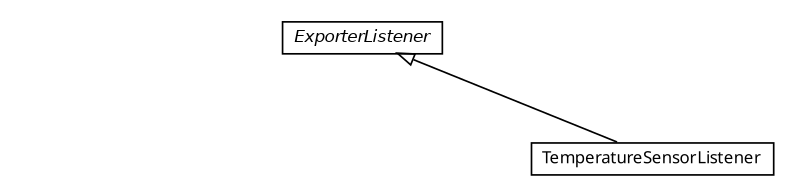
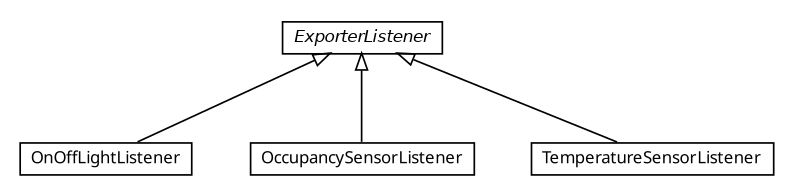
none -> (106, 158)
none -> (362, 158)
